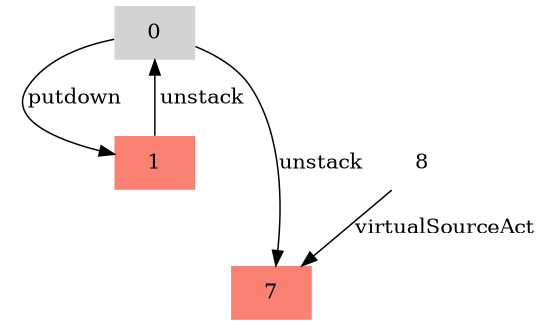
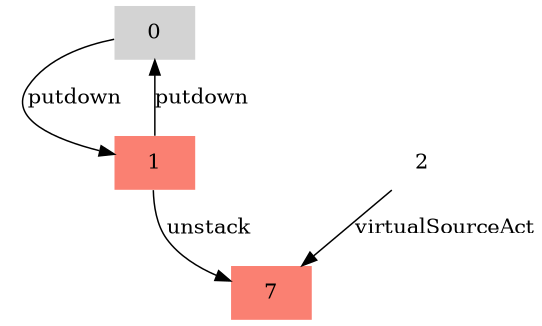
(202, 98) -> (202, 98)
(271, 132) -> (170, 243)
(422, 163) -> (422, 163)
